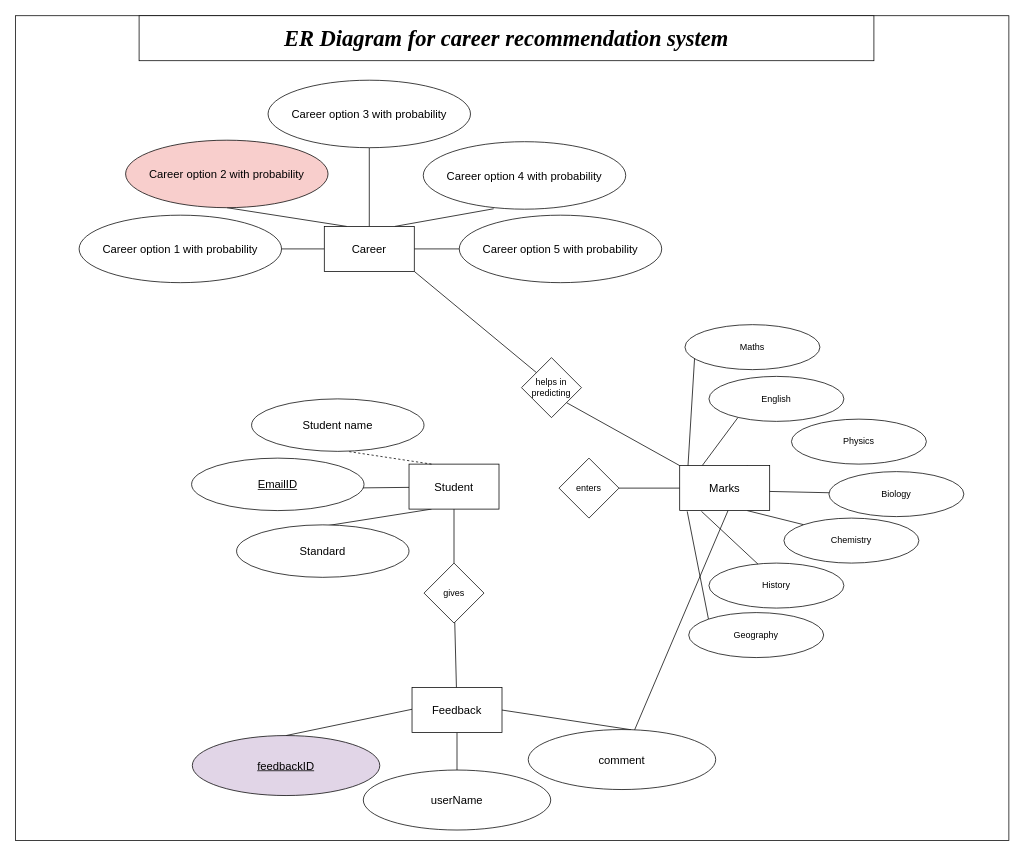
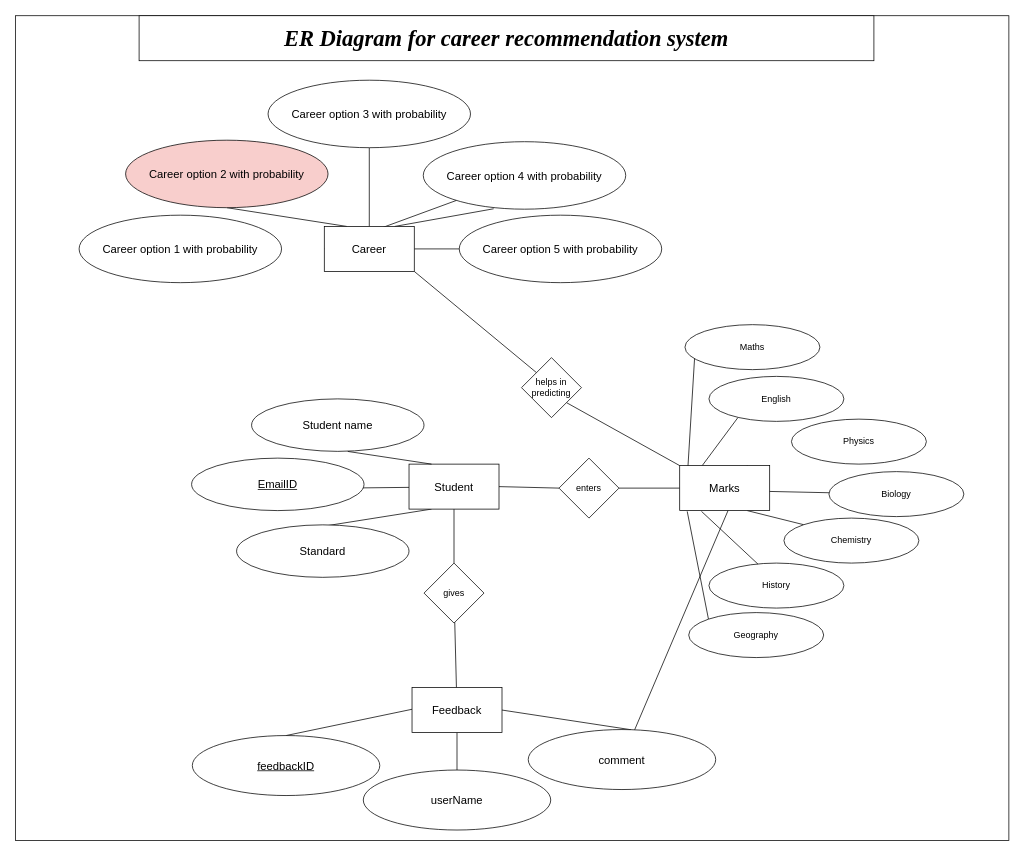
(303, 249) -> (420, 214)
(389, 457) -> (389, 457)
none -> (529, 487)
(286, 765) -> (286, 765)
